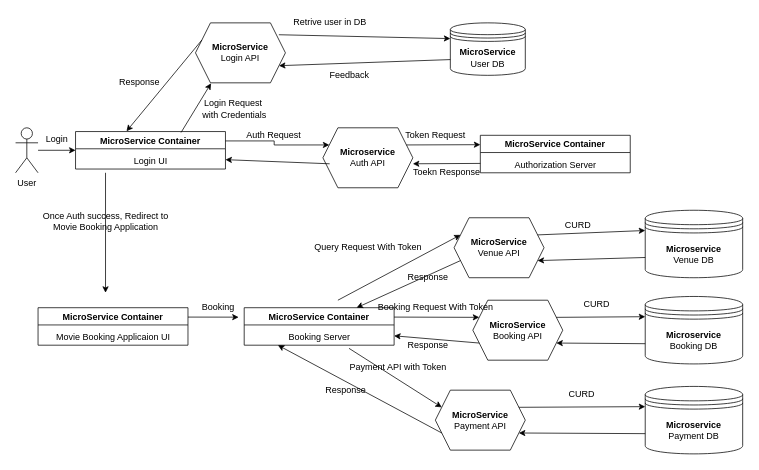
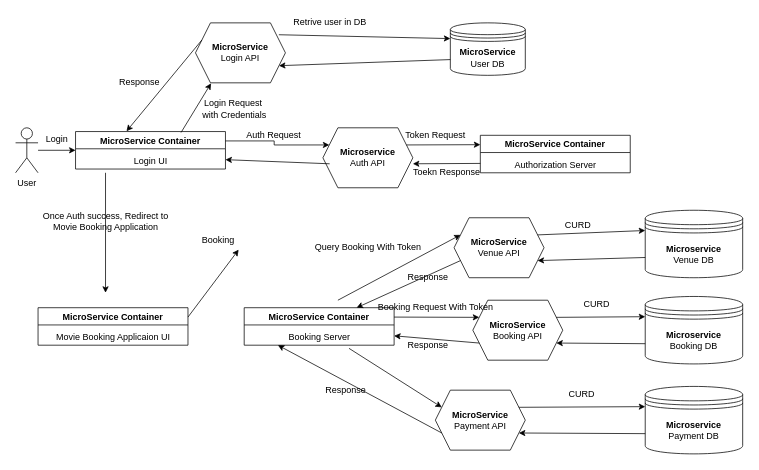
(349, 75) -> none
(368, 248) -> (368, 248)
(218, 308) -> (218, 240)
(398, 368) -> none
